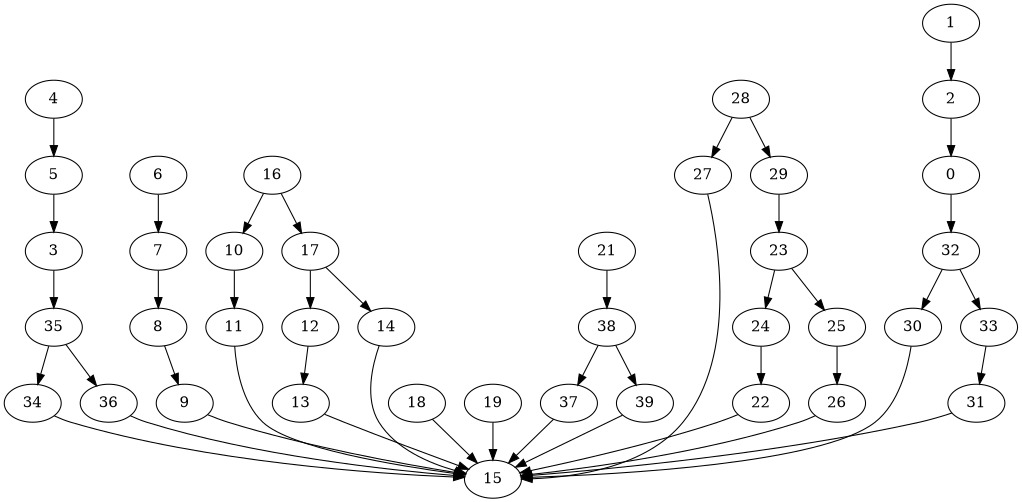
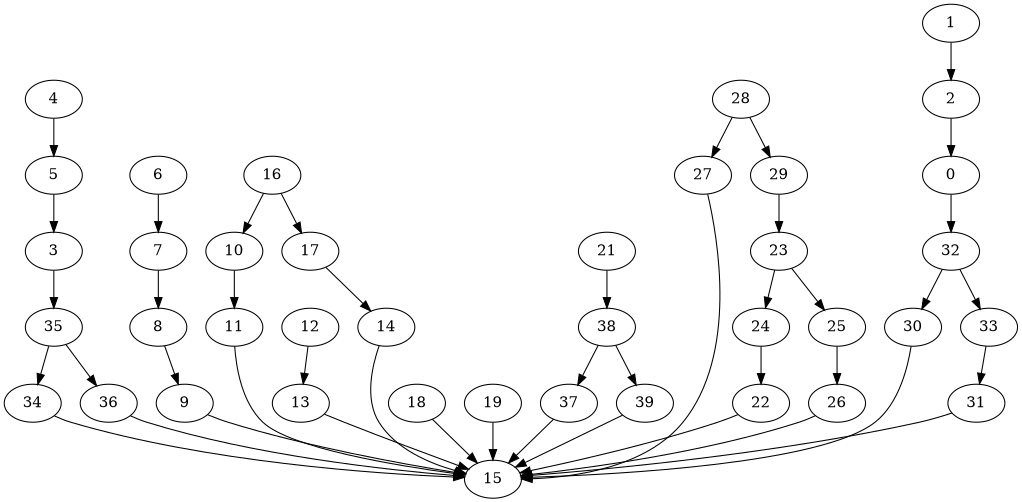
(310, 284) -> none
